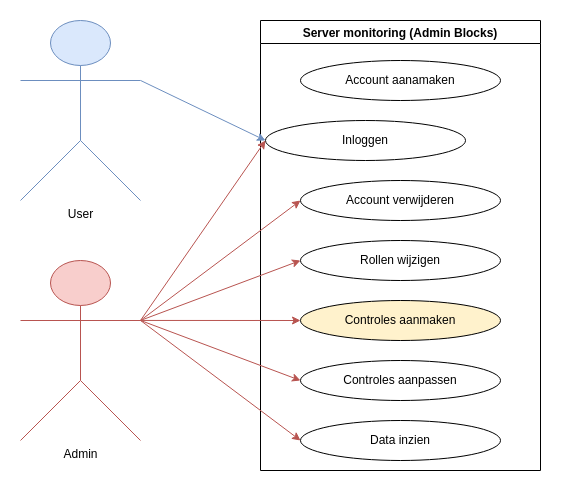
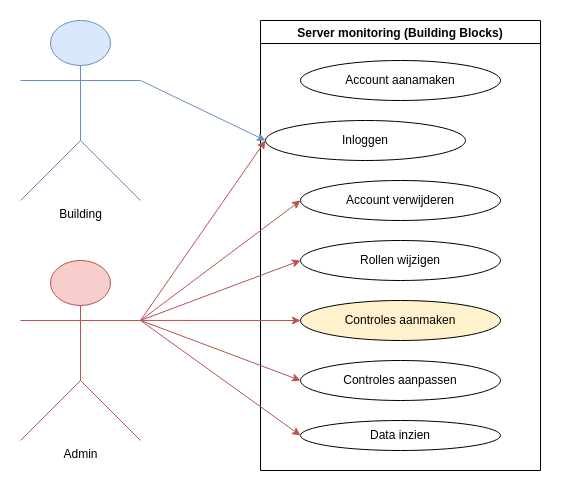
(400, 33) -> (400, 33)
(81, 215) -> (81, 215)
(401, 441) -> (401, 436)
